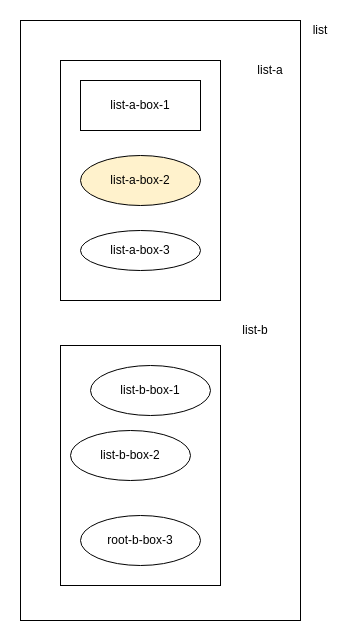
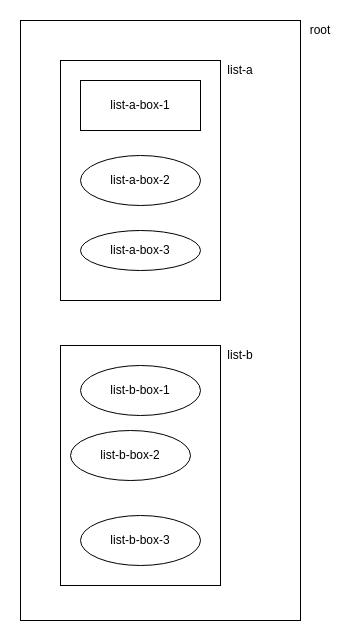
(321, 31) -> (321, 31)
(271, 71) -> (241, 71)
(141, 181) -> (141, 181)
(256, 331) -> (241, 356)
(151, 391) -> (141, 391)
(141, 541) -> (141, 541)
